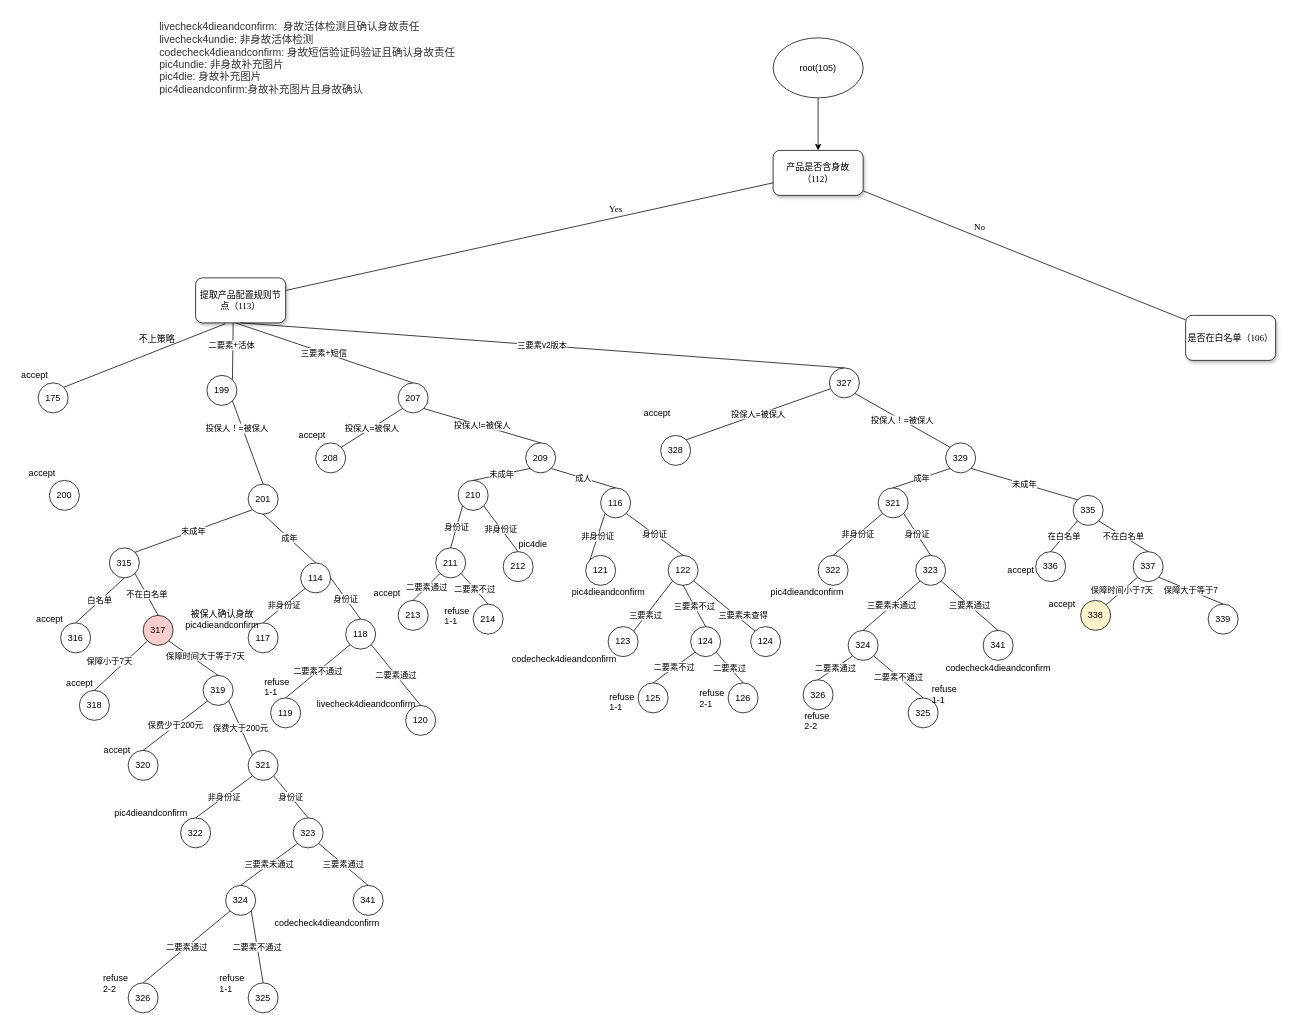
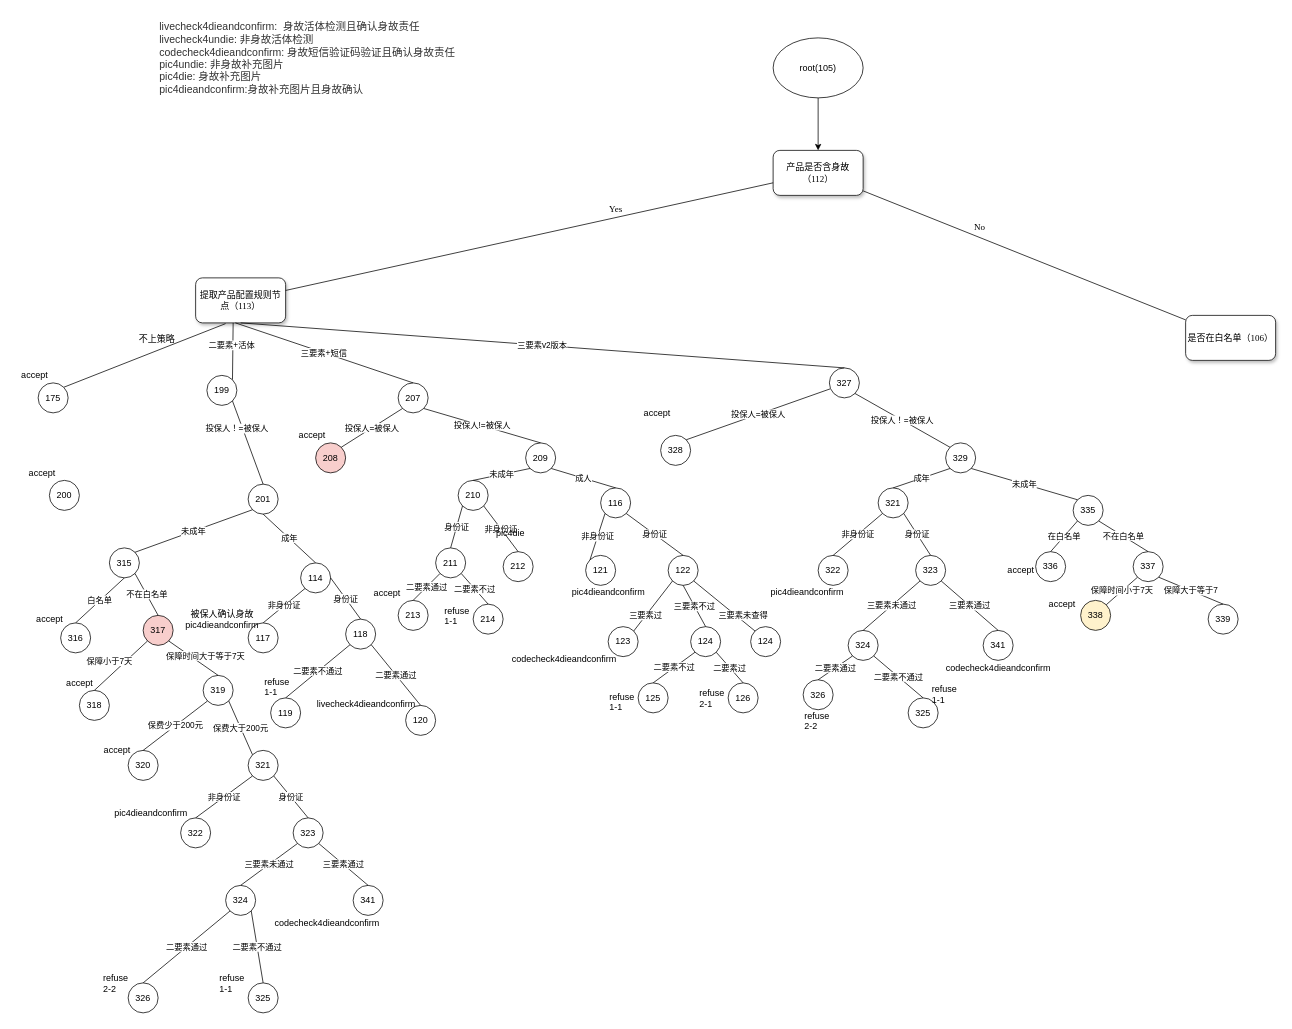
(330, 458) -> (330, 458)
(533, 544) -> (510, 533)
